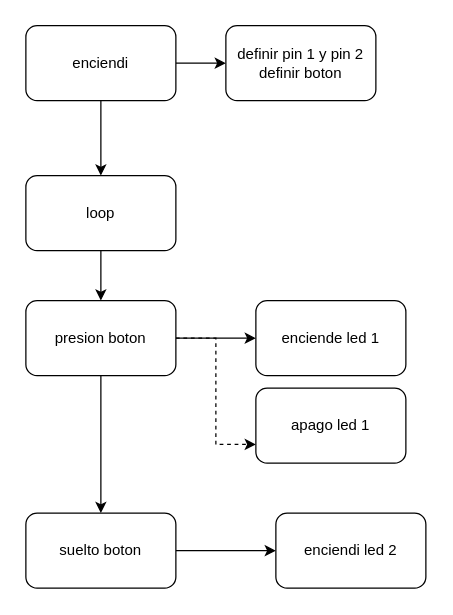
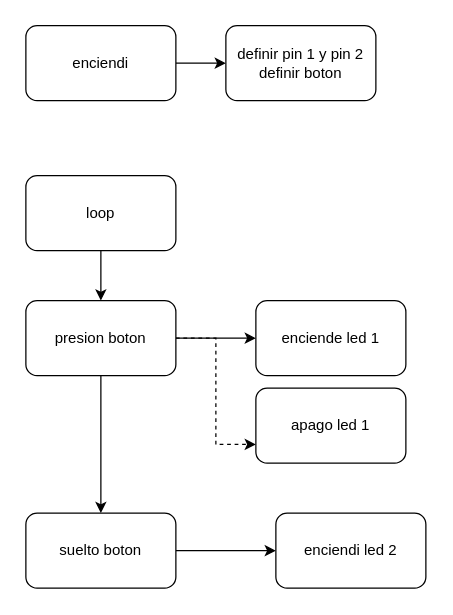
(101, 134) -> none
